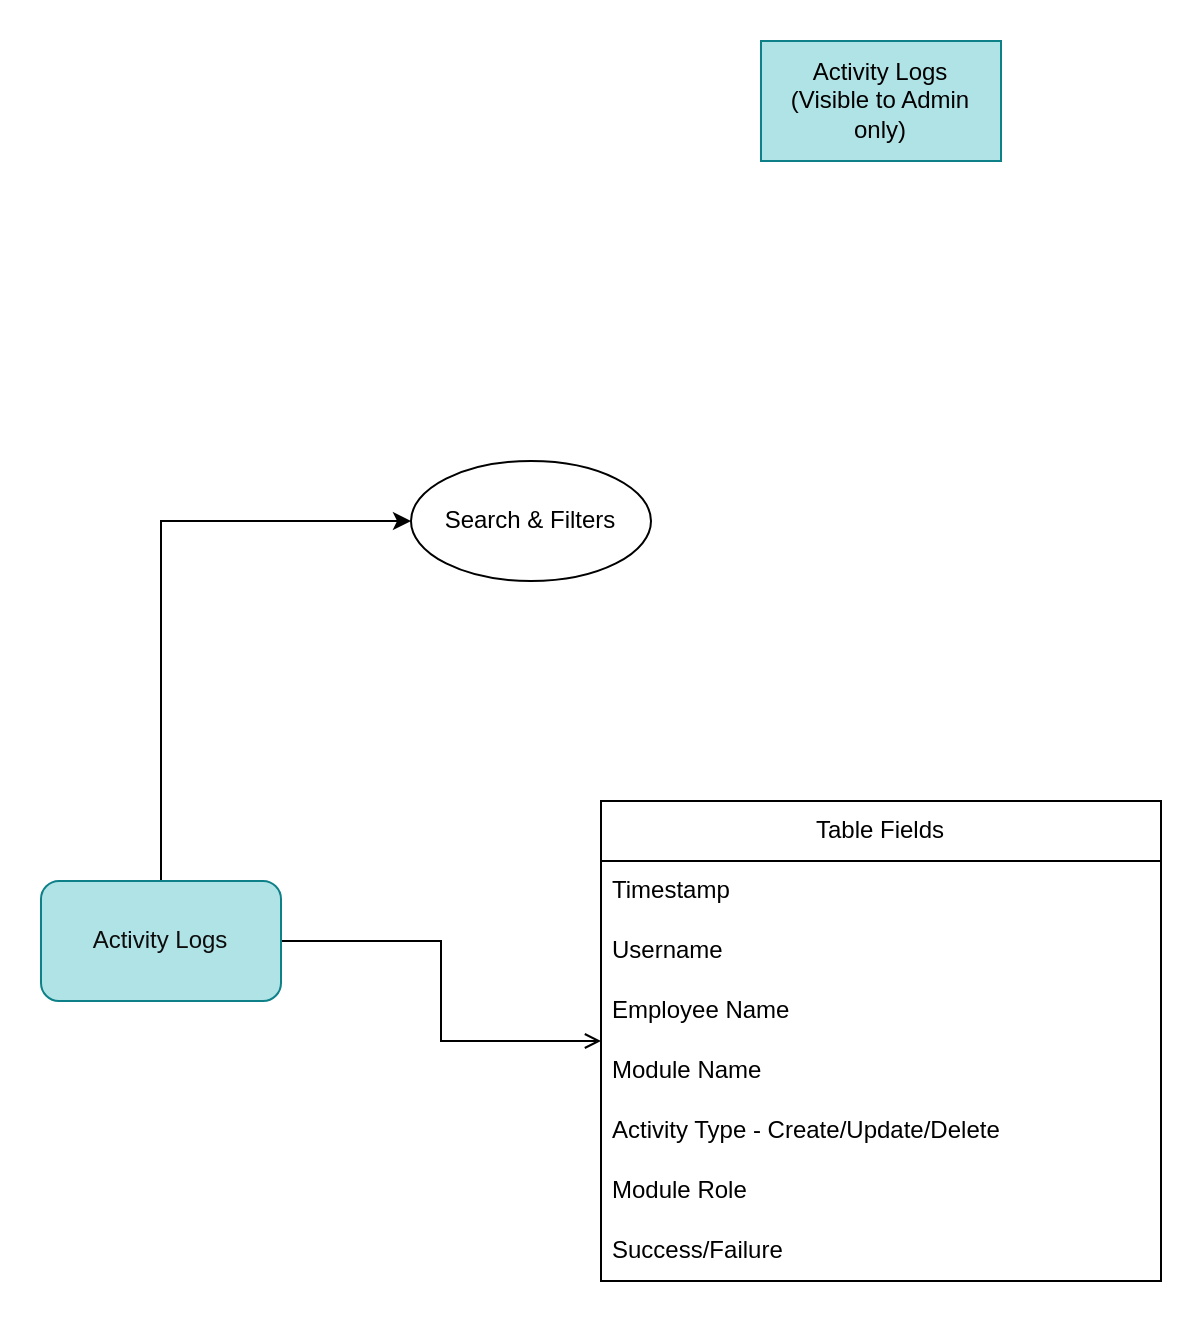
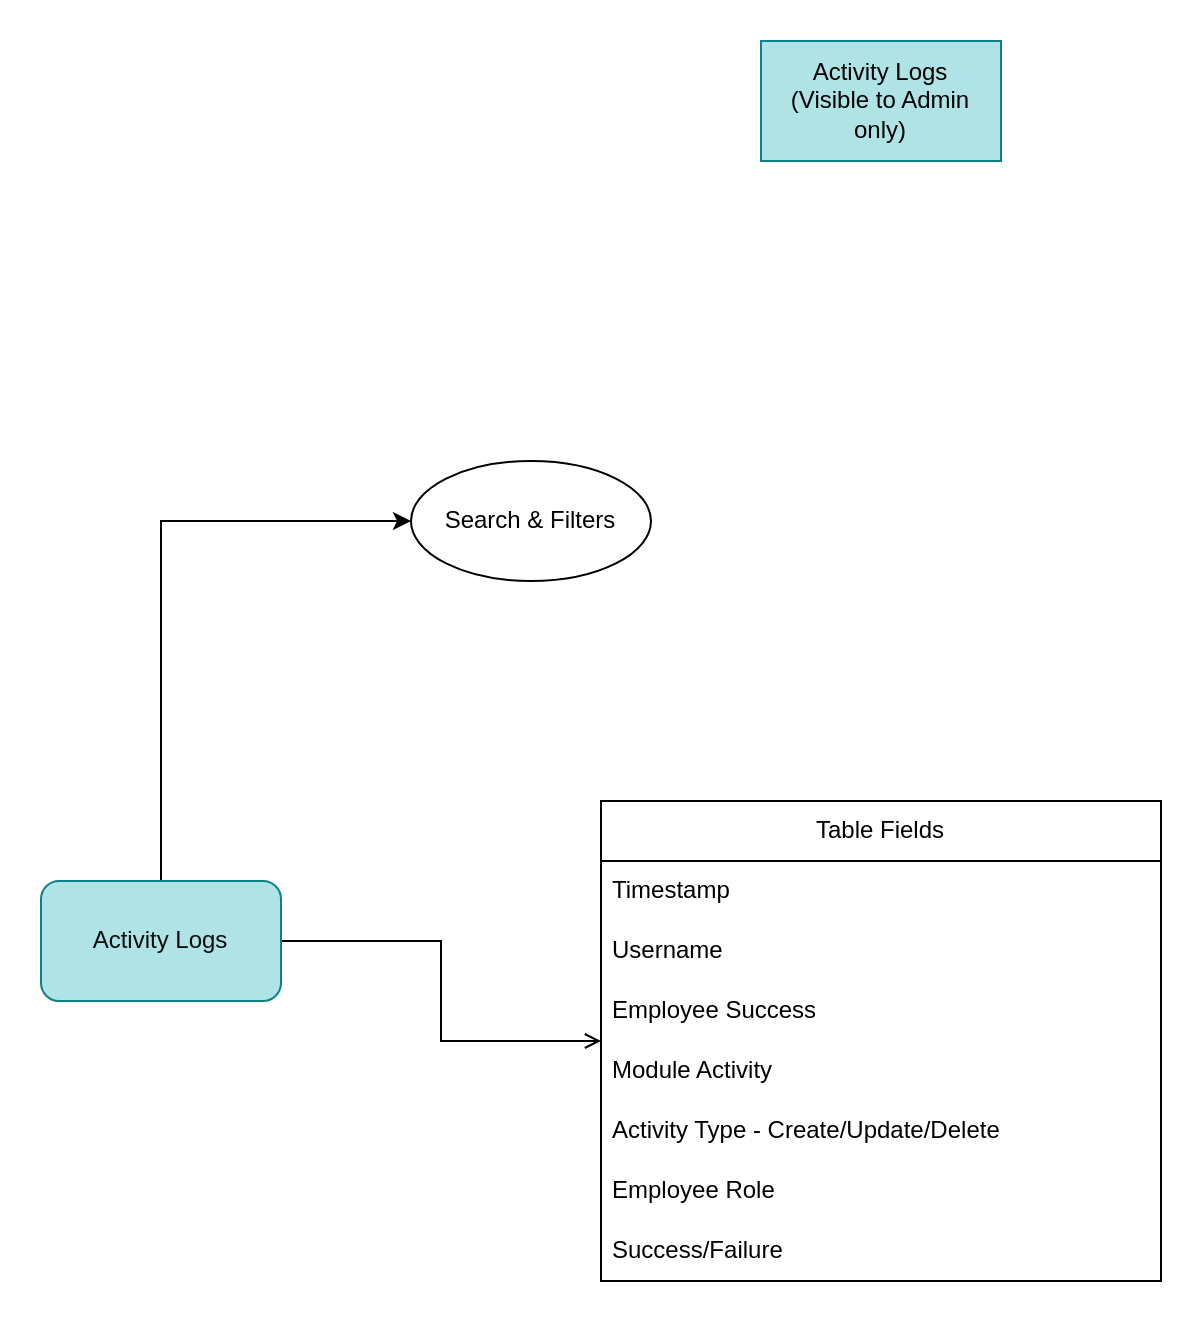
(694, 1011) -> (714, 1011)
(681, 1071) -> (701, 1071)
(678, 1191) -> (691, 1191)
